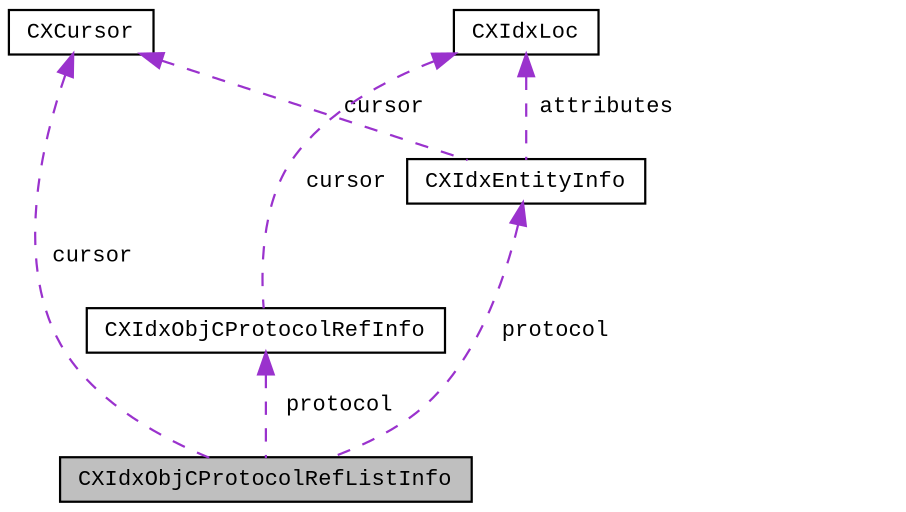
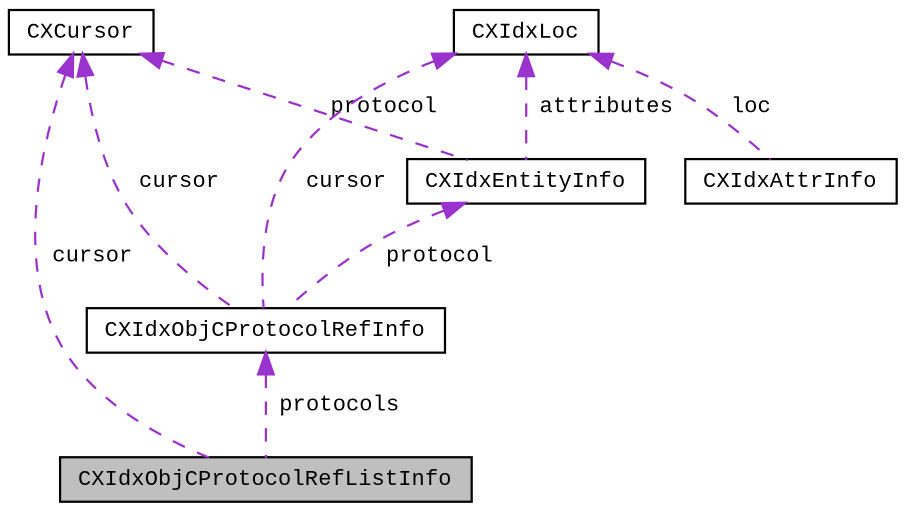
(378, 107) -> (378, 107)
none -> (791, 181)
none -> (131, 211)
(456, 369) -> (360, 251)
(334, 405) -> (334, 405)
